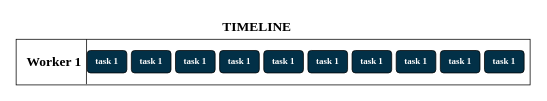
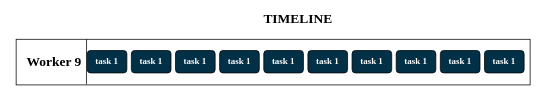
(257, 27) -> (298, 19)
(54, 62) -> (54, 62)
